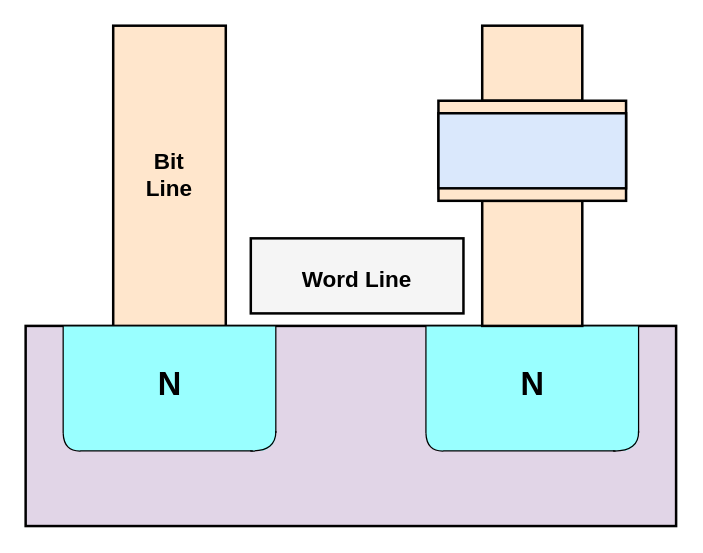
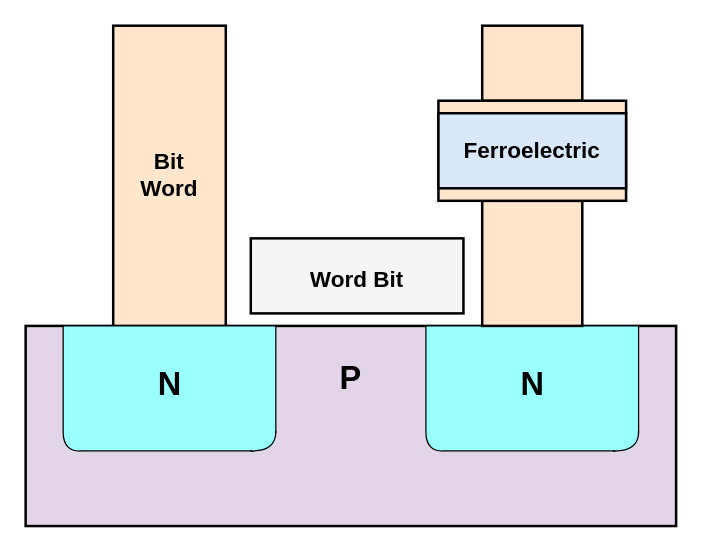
none -> (532, 151)
(169, 176) -> (169, 176)
(357, 268) -> (357, 268)
none -> (351, 376)
